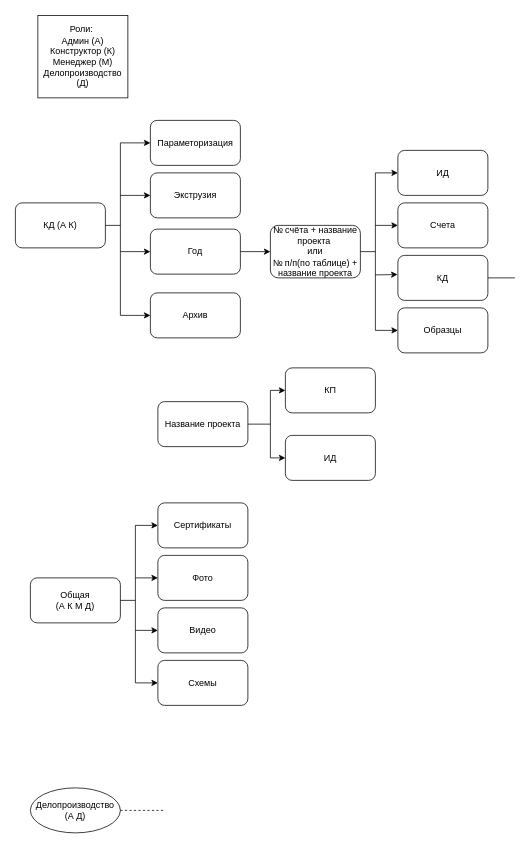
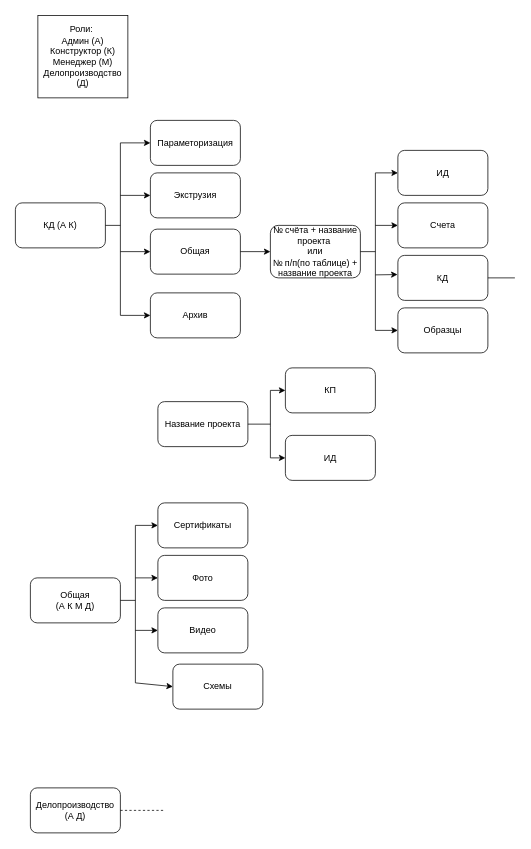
(195, 252) -> (195, 252)
(203, 683) -> (218, 687)
(75, 810) -> (75, 810)
